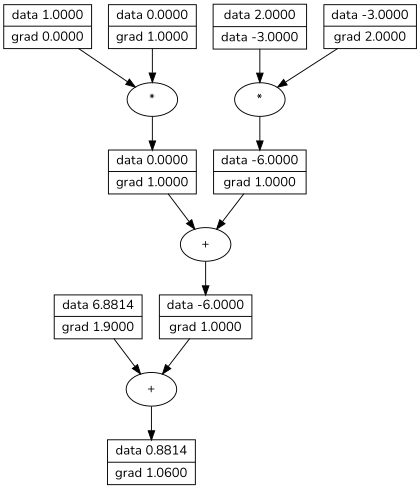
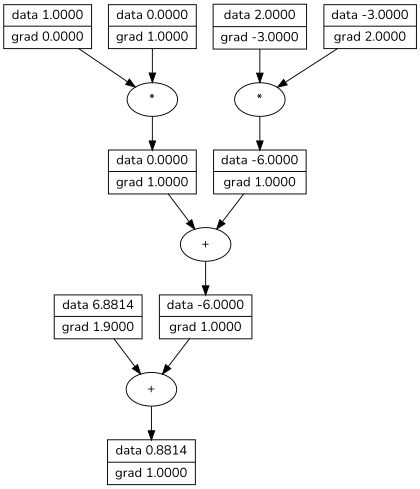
(260, 37) -> (260, 37)
(151, 473) -> (151, 473)
